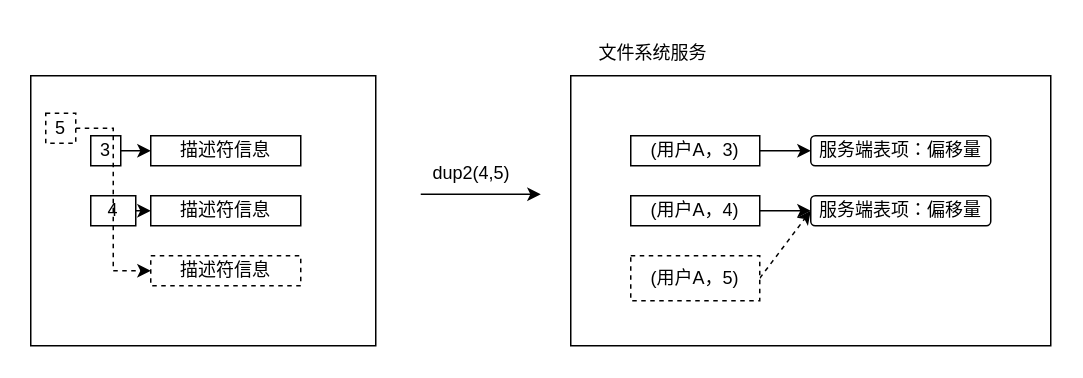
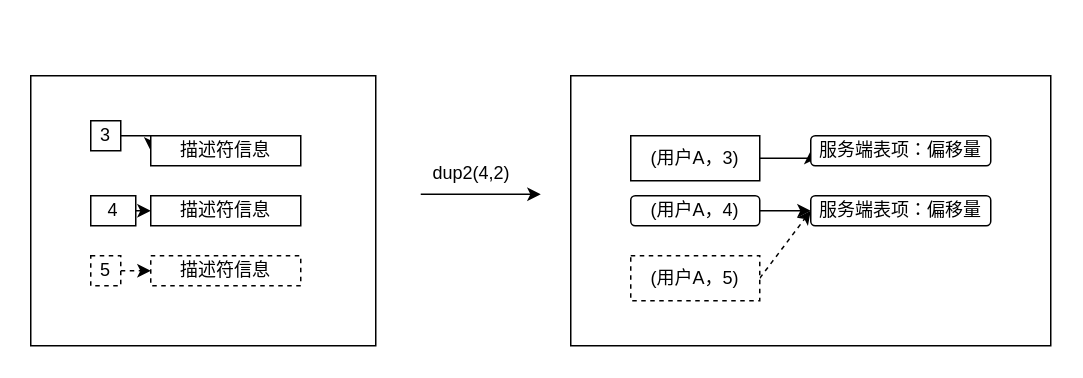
(653, 53) -> none
(61, 128) -> (106, 271)
(106, 151) -> (106, 136)
(695, 151) -> (695, 158)
(472, 173) -> (472, 173)
(695, 211) -> (695, 211)
